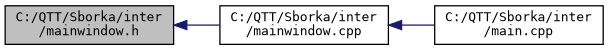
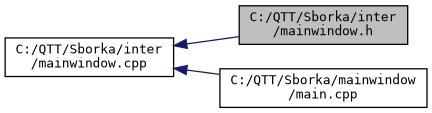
(203, 25) -> (213, 40)
(519, 25) -> (323, 88)
